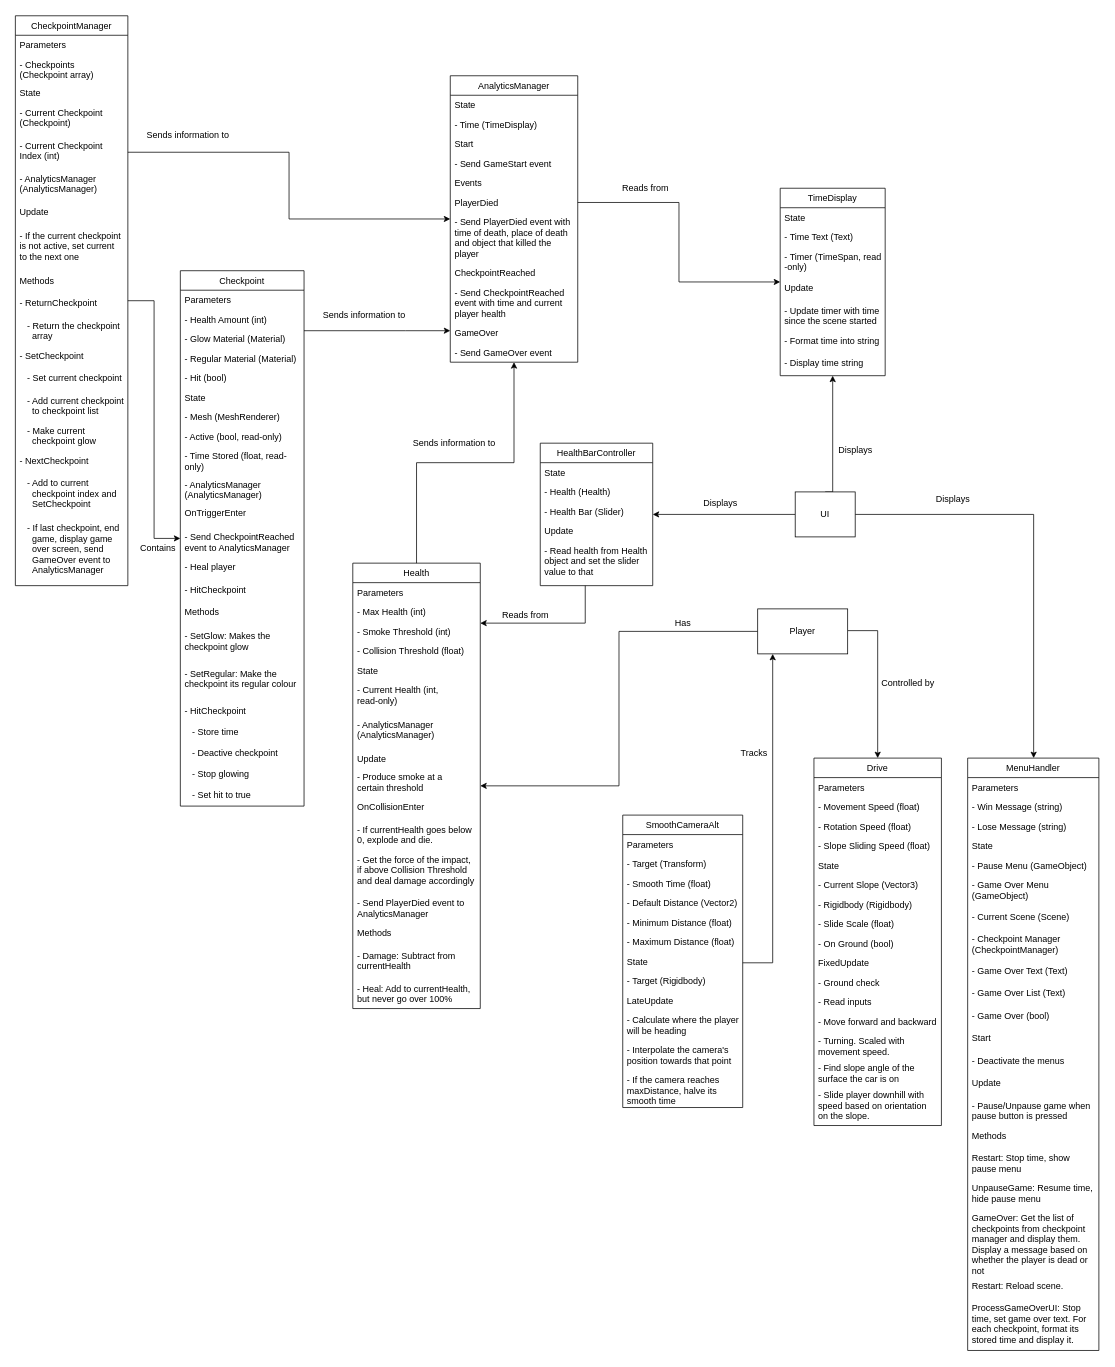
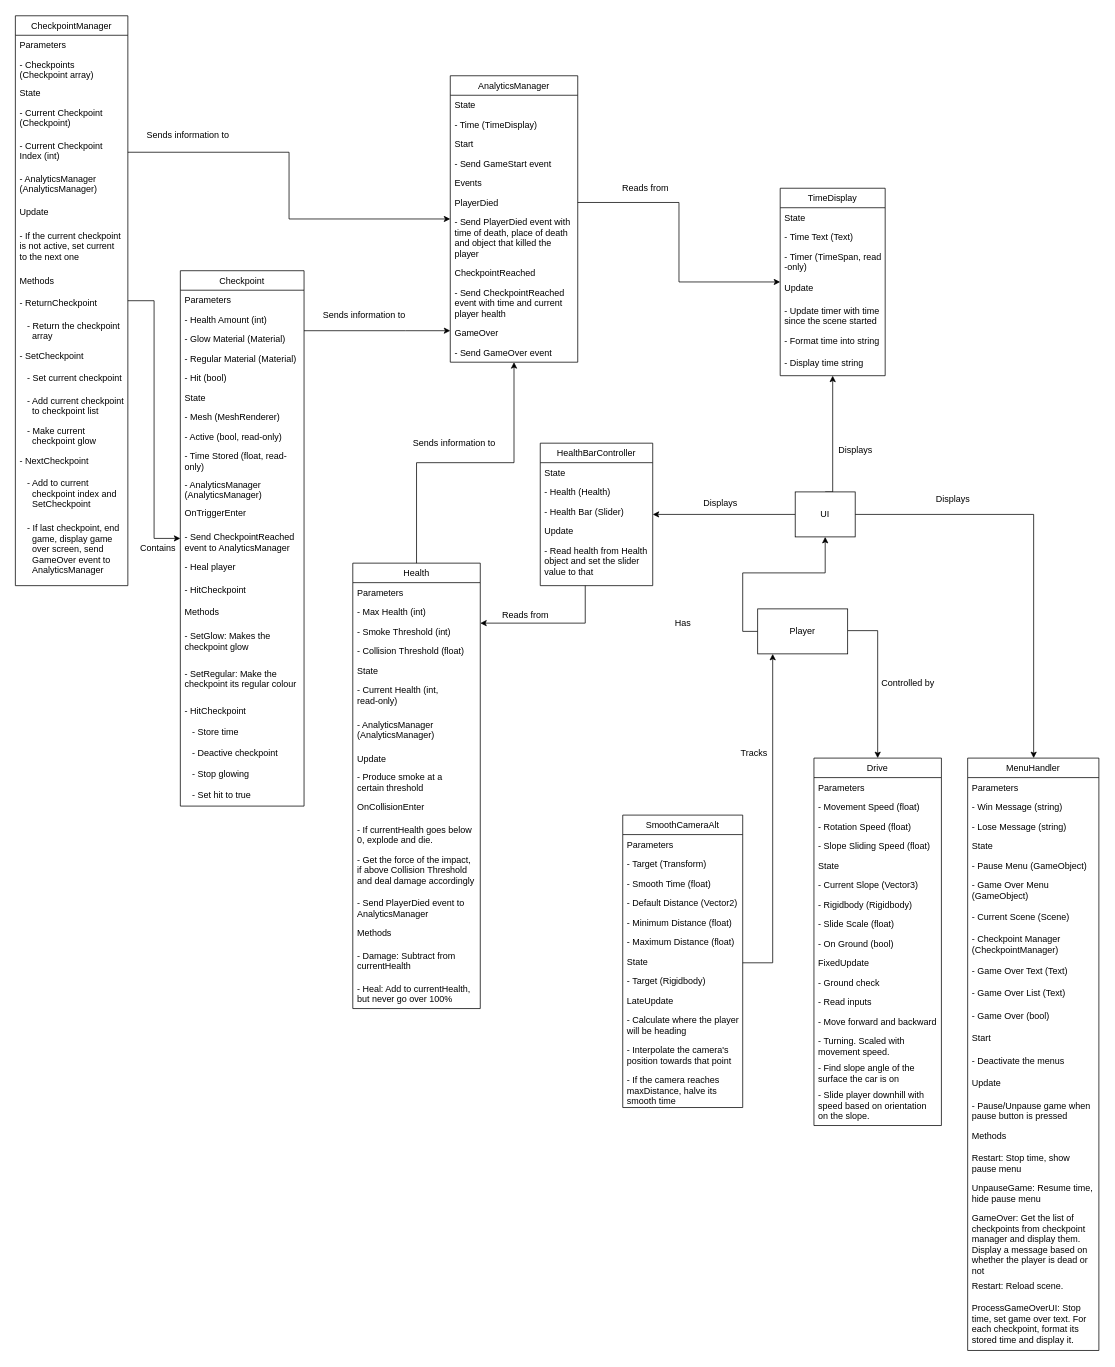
(680, 631) -> (743, 602)
